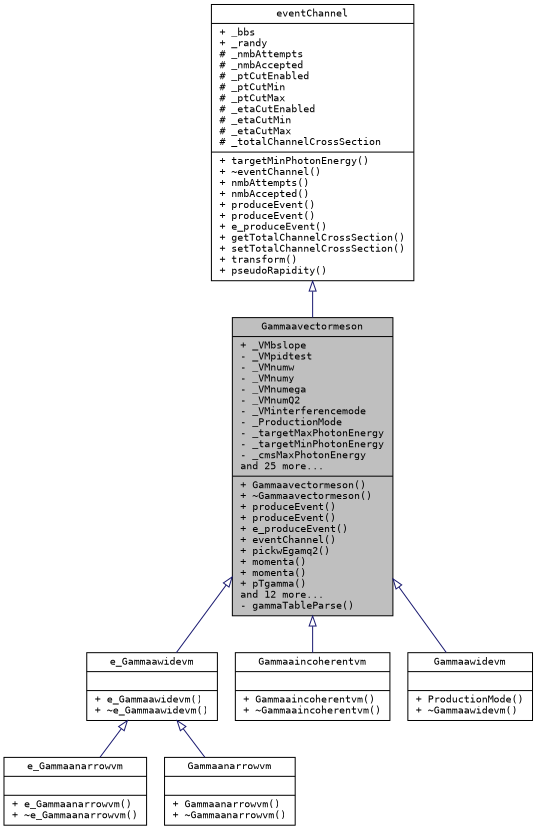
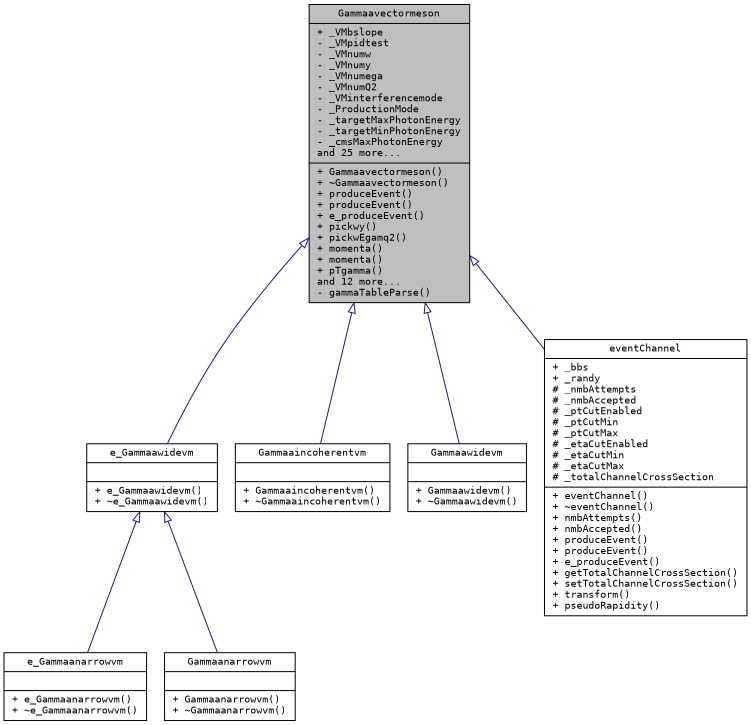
(295, 161) -> (601, 496)
(313, 304) -> (510, 307)
(289, 540) -> (348, 227)
(470, 700) -> (464, 491)
